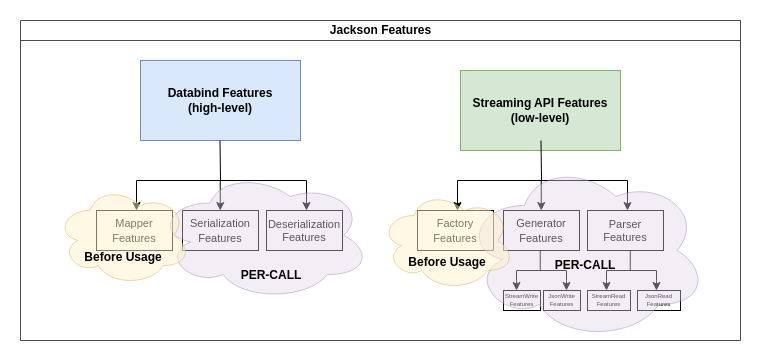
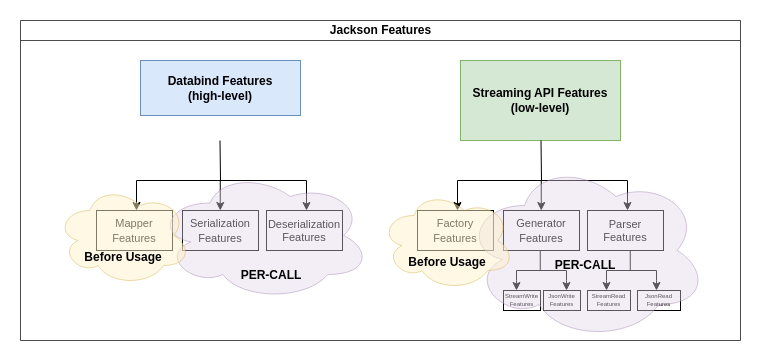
(221, 101) -> (221, 88)
(541, 111) -> (541, 101)
